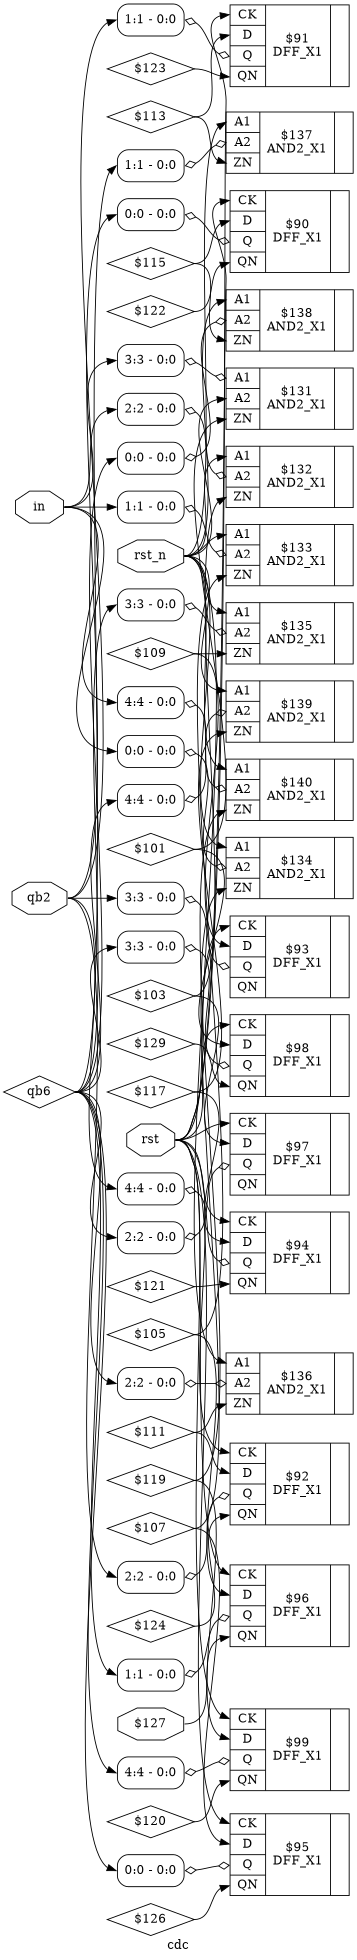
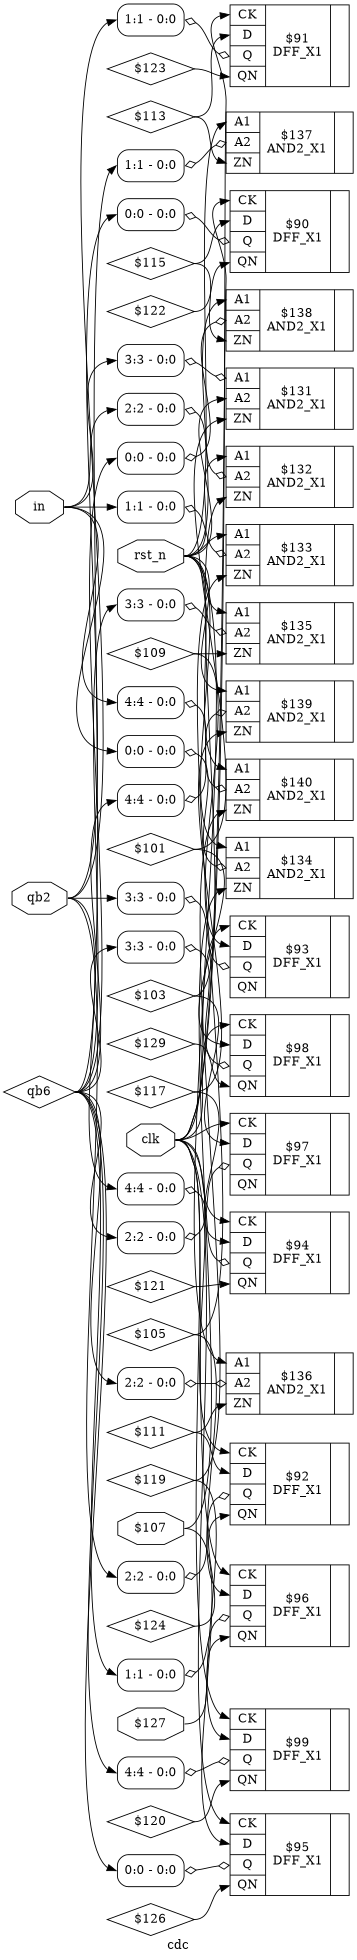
(151, 1140) -> (151, 1140)
(151, 1528) -> (151, 1528)
